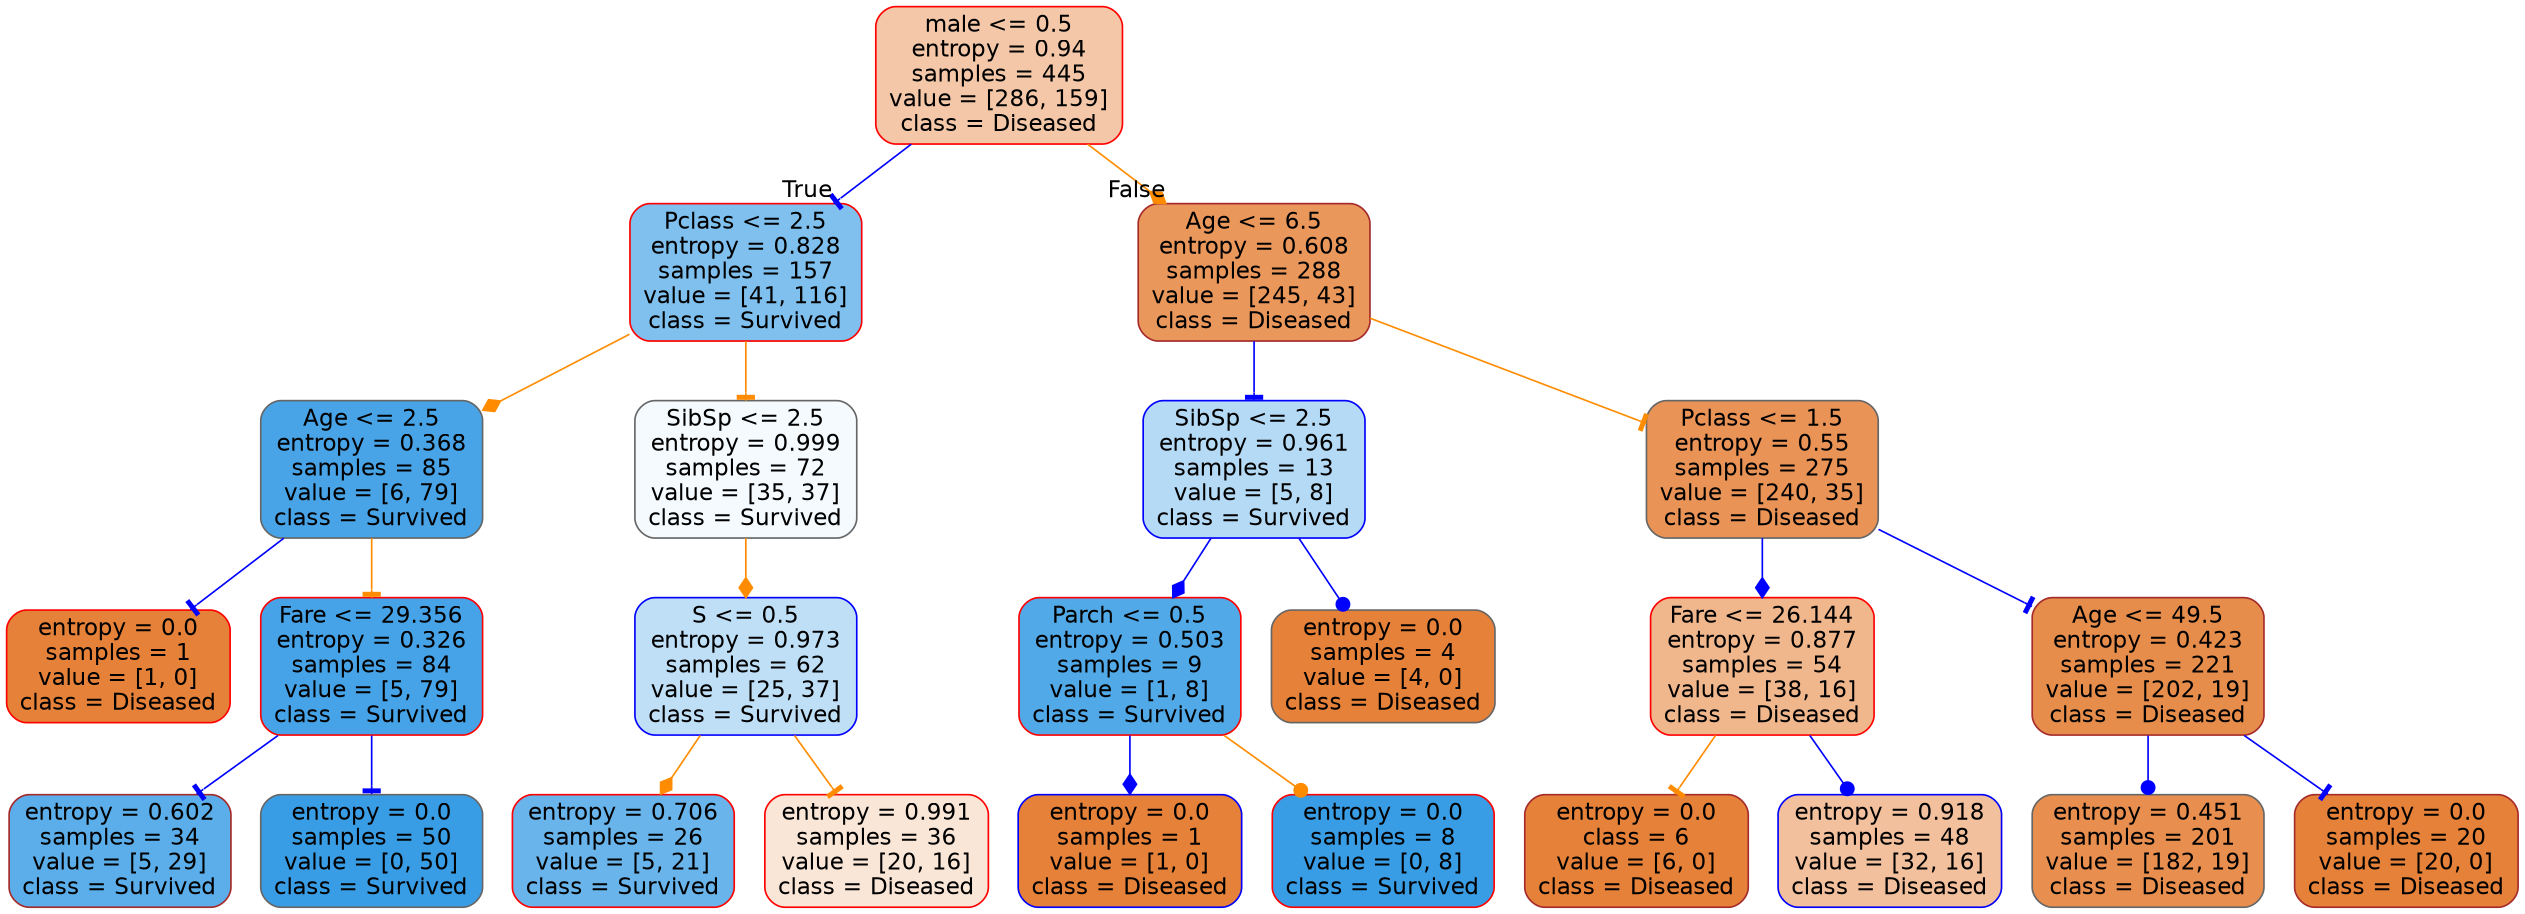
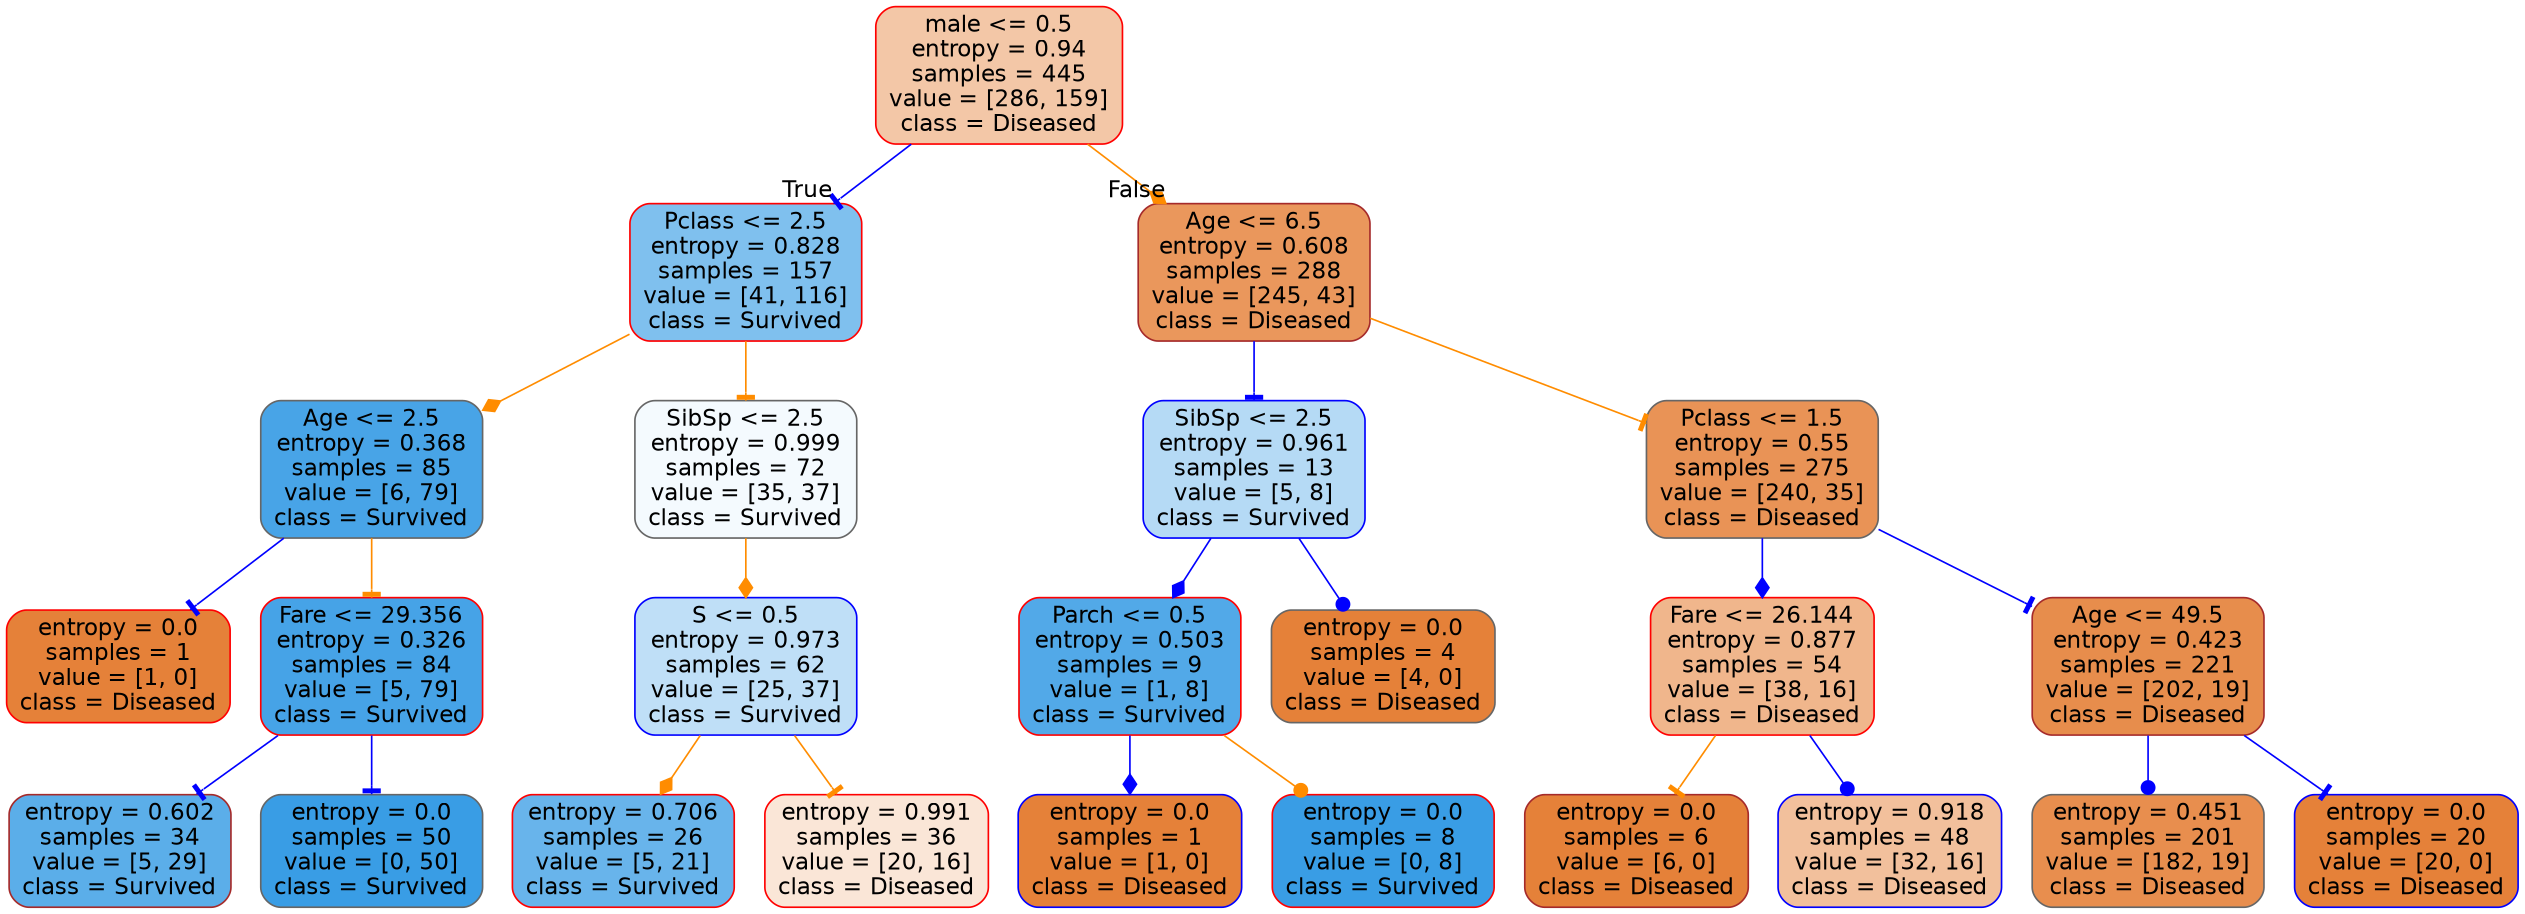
(1637, 851) -> (1637, 851)
(2406, 851) -> (2406, 851)
